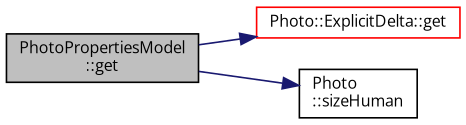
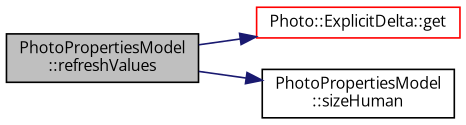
(102, 58) -> (102, 58)
(358, 94) -> (358, 94)
